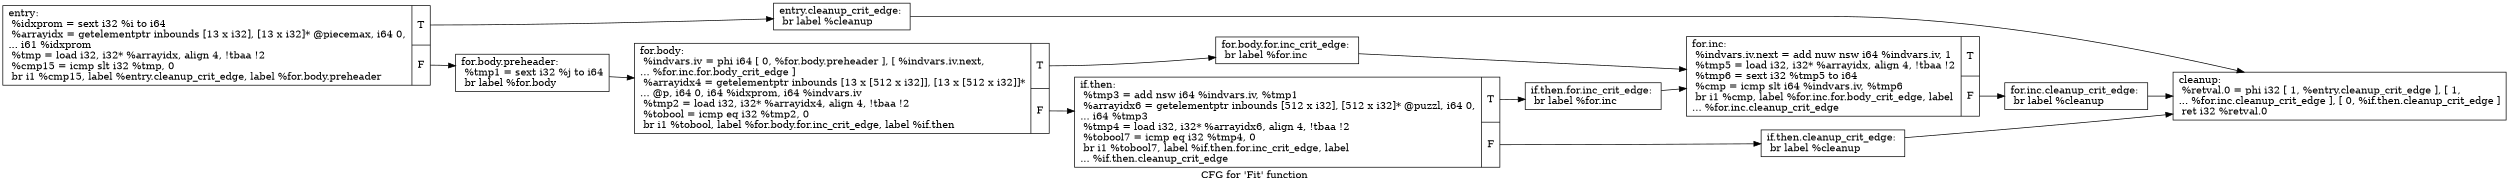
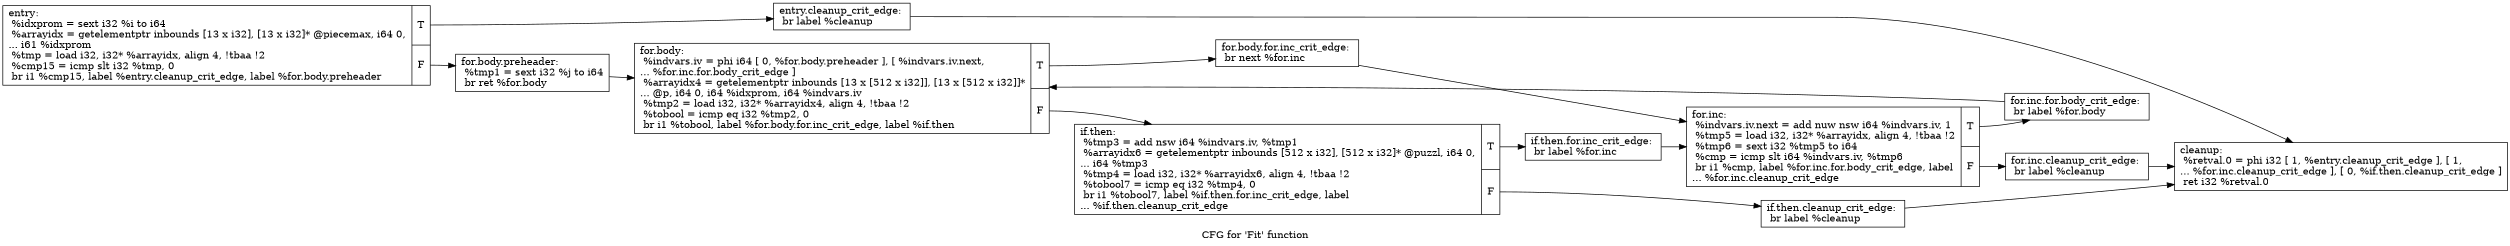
(1264, 55) -> (1263, 58)
(509, 83) -> (504, 83)
none -> (2077, 107)
